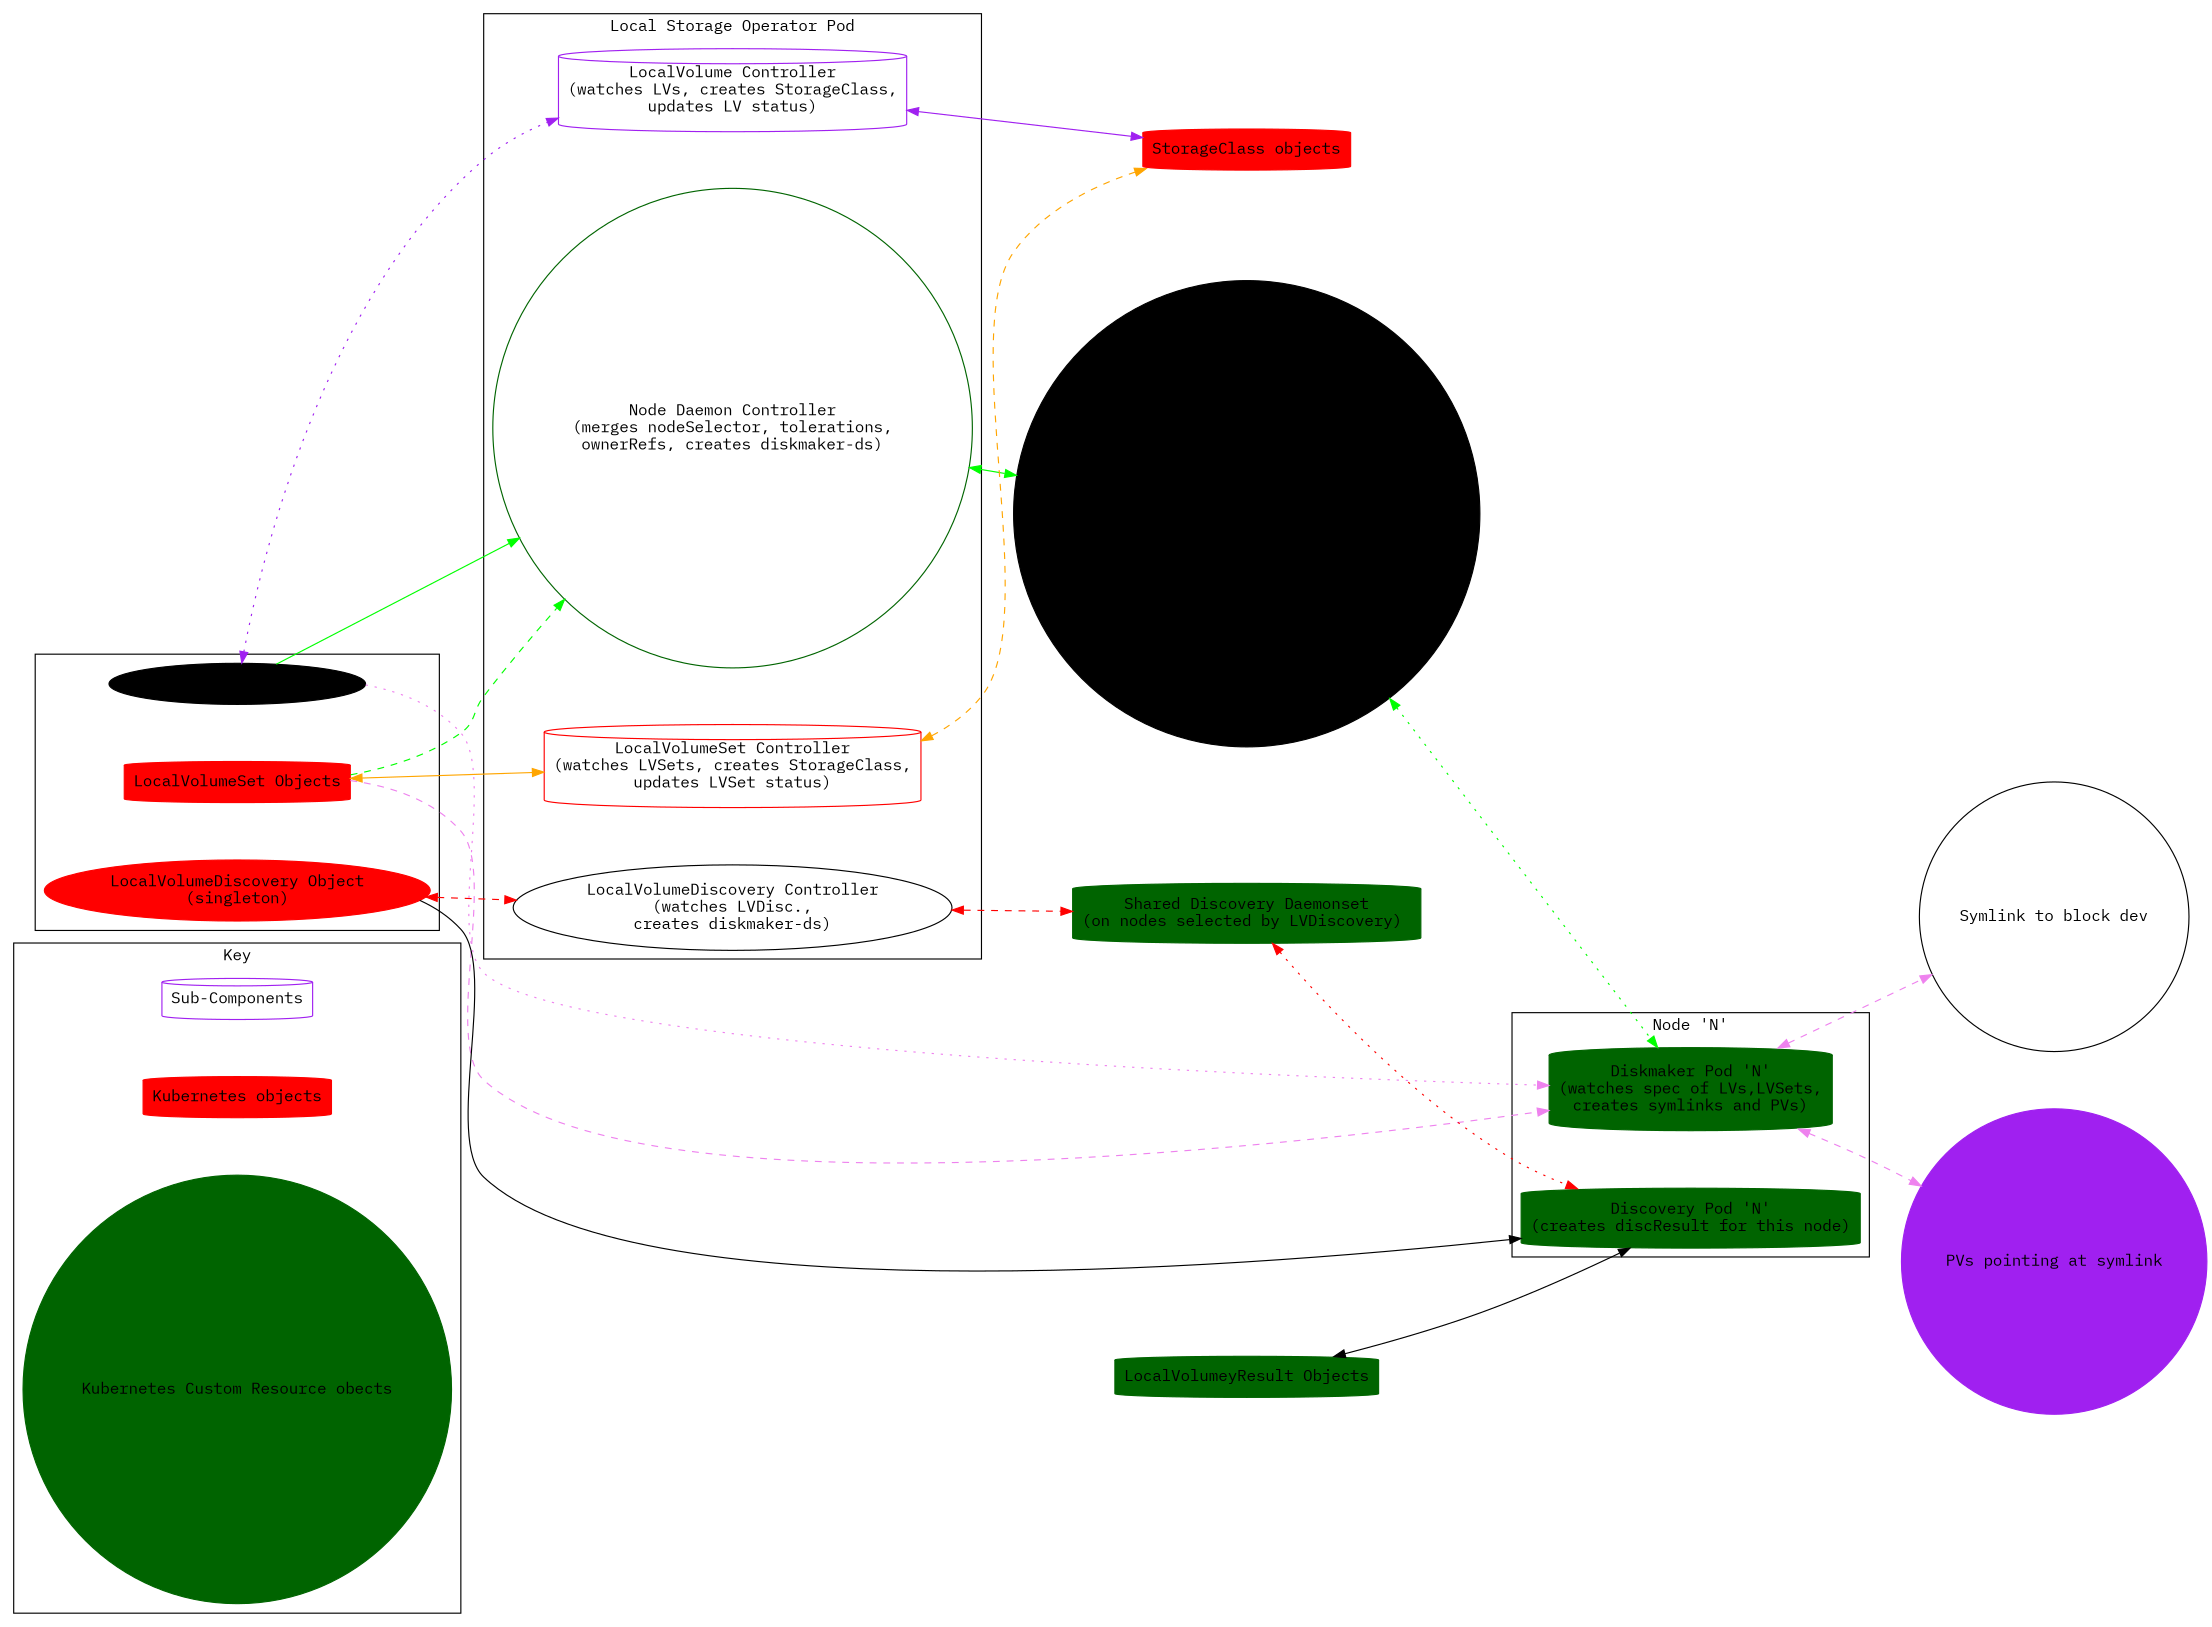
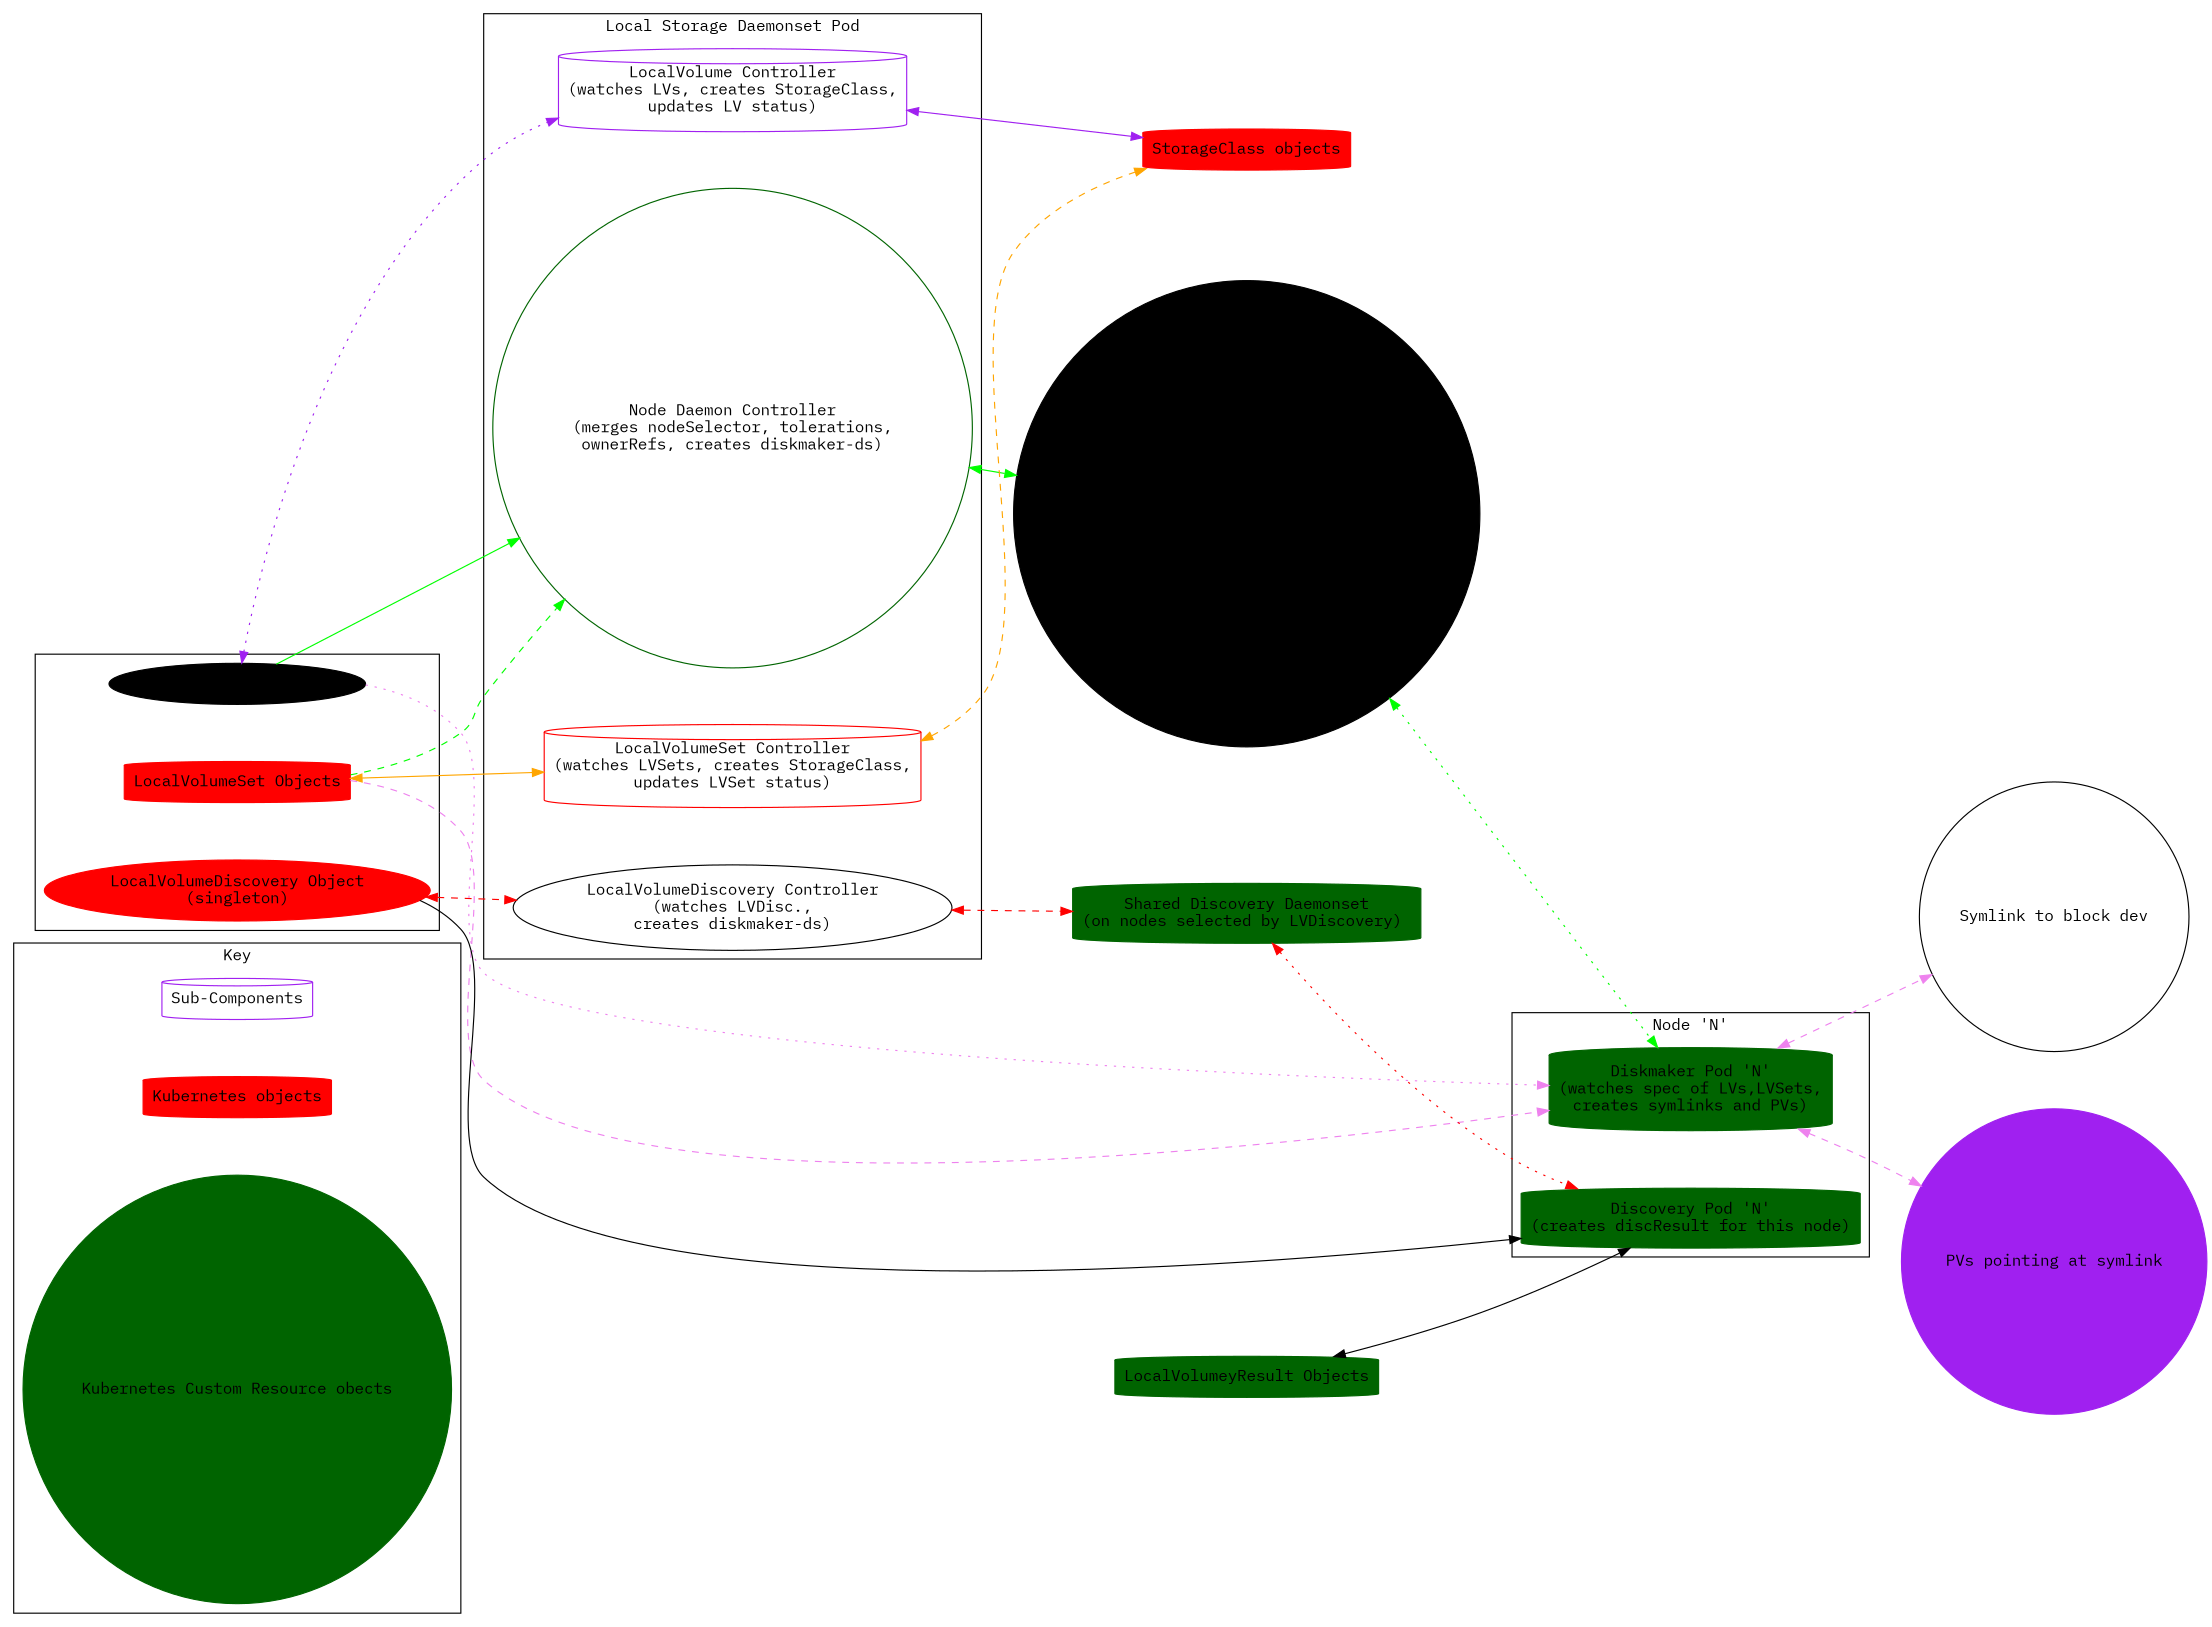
(733, 27) -> (733, 27)
